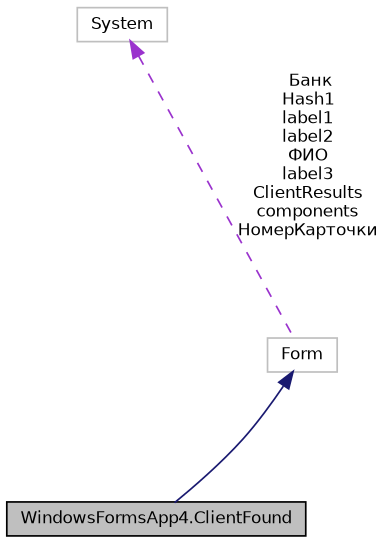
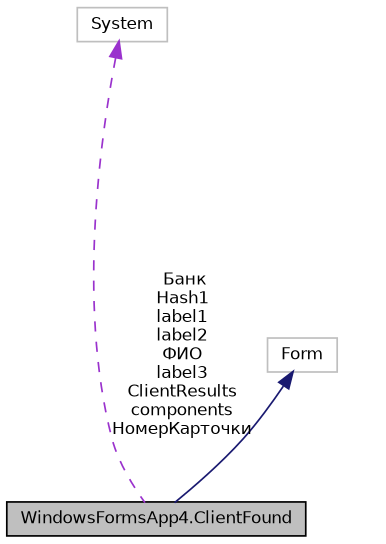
(216, 197) -> (94, 284)
